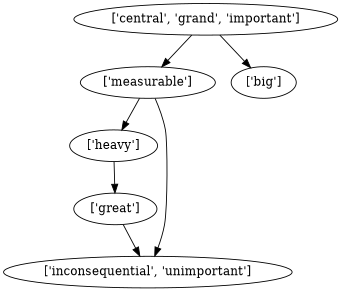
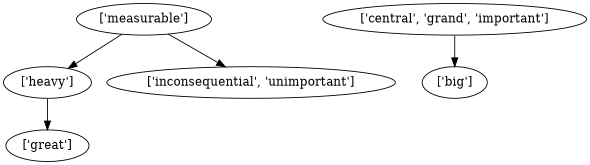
(180, 48) -> none
(129, 236) -> none
